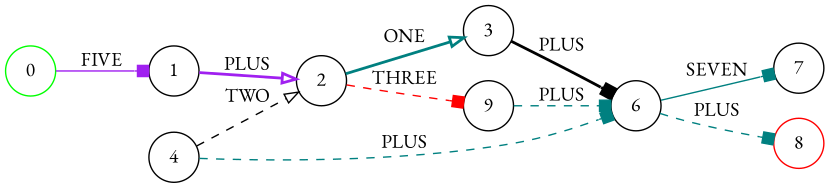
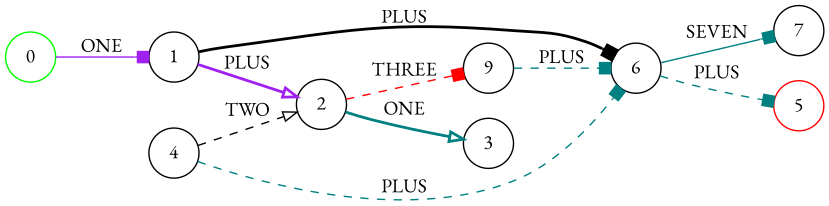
(102, 61) -> (102, 47)
(556, 64) -> (401, 27)
(799, 143) -> (799, 106)
